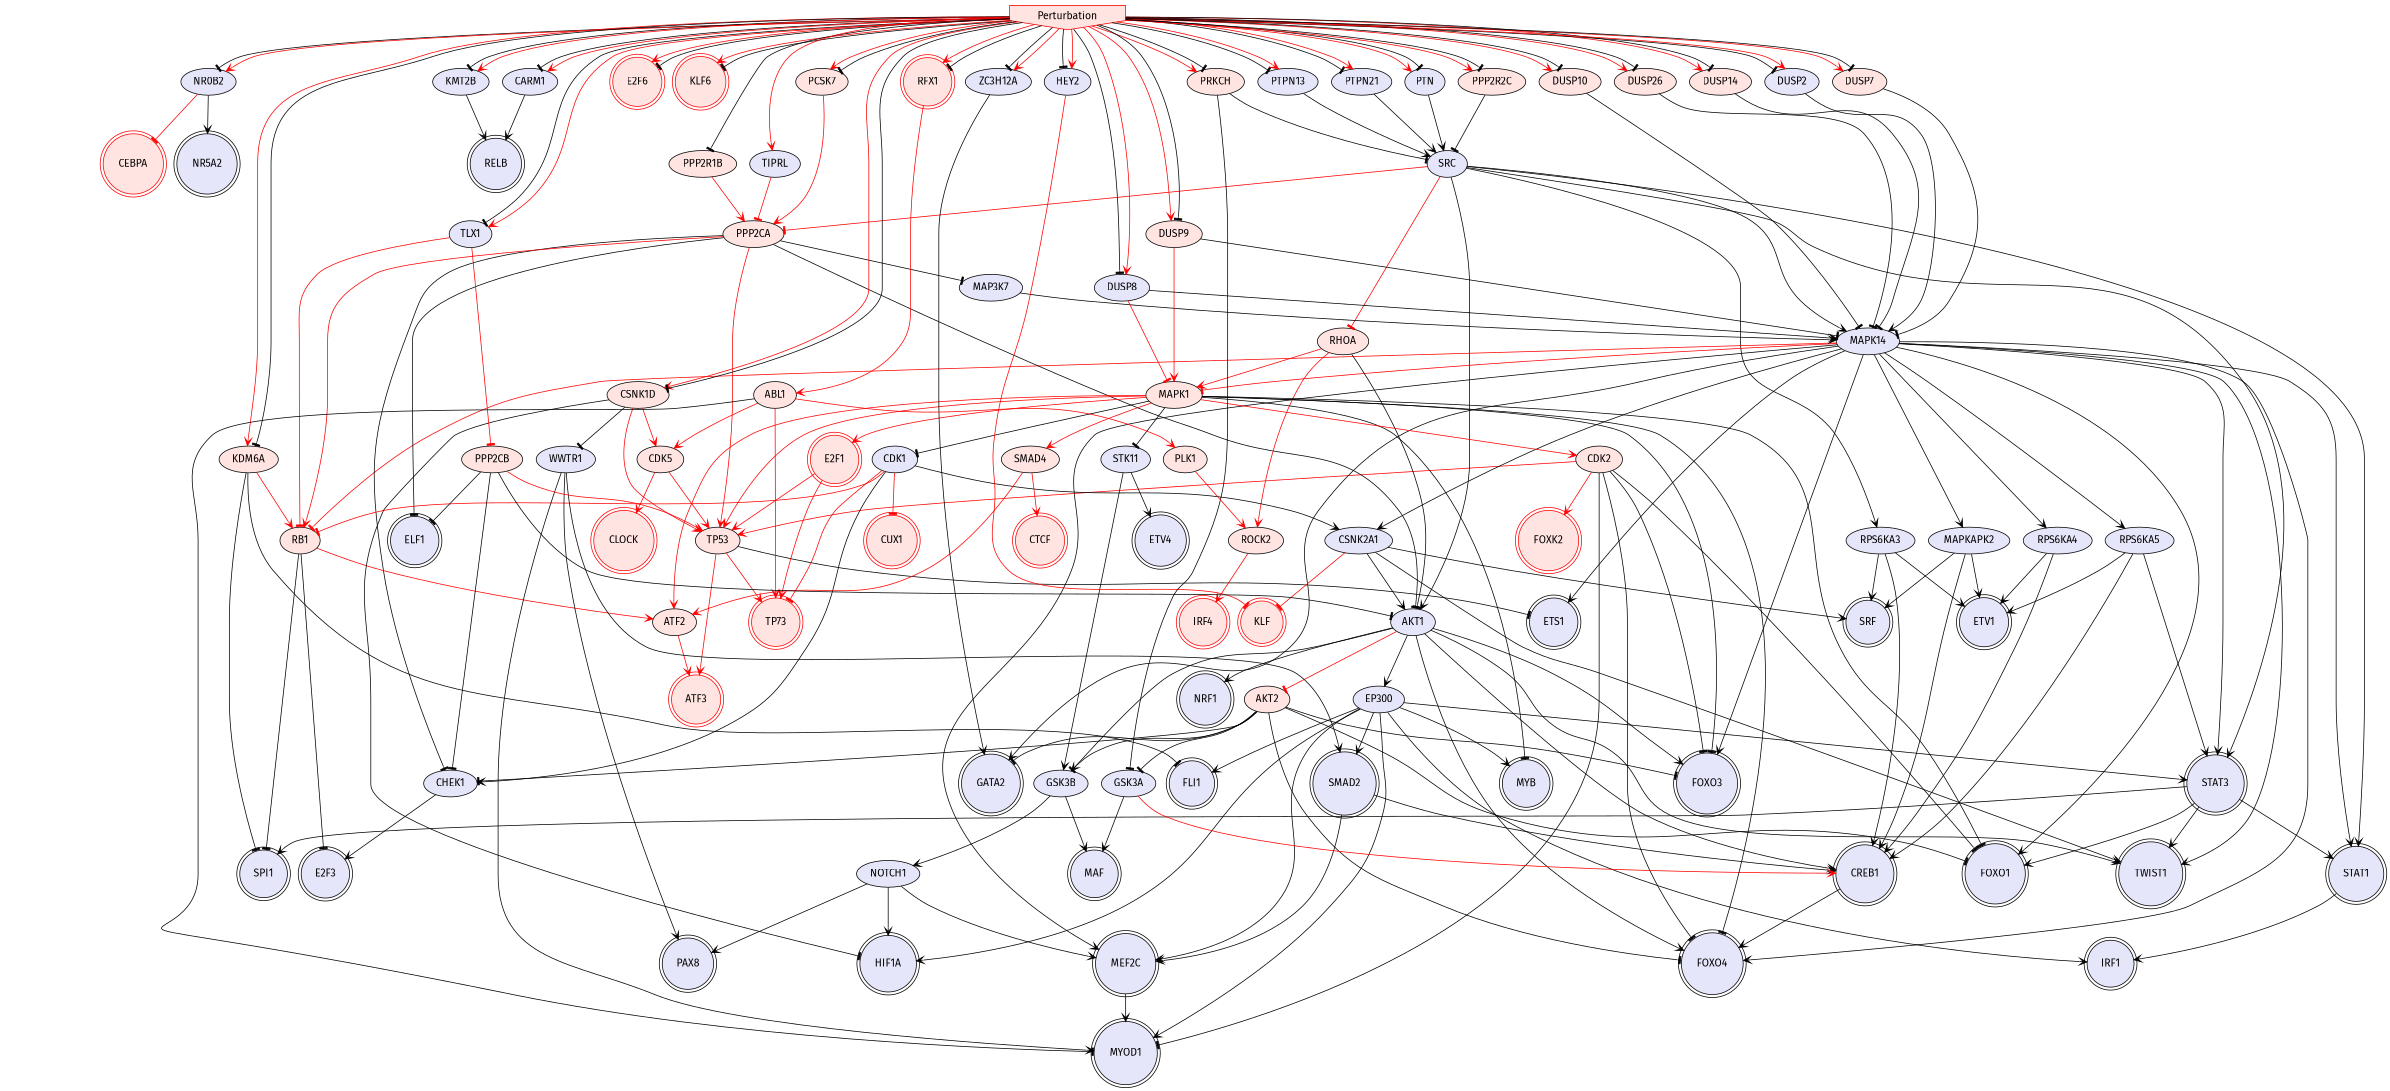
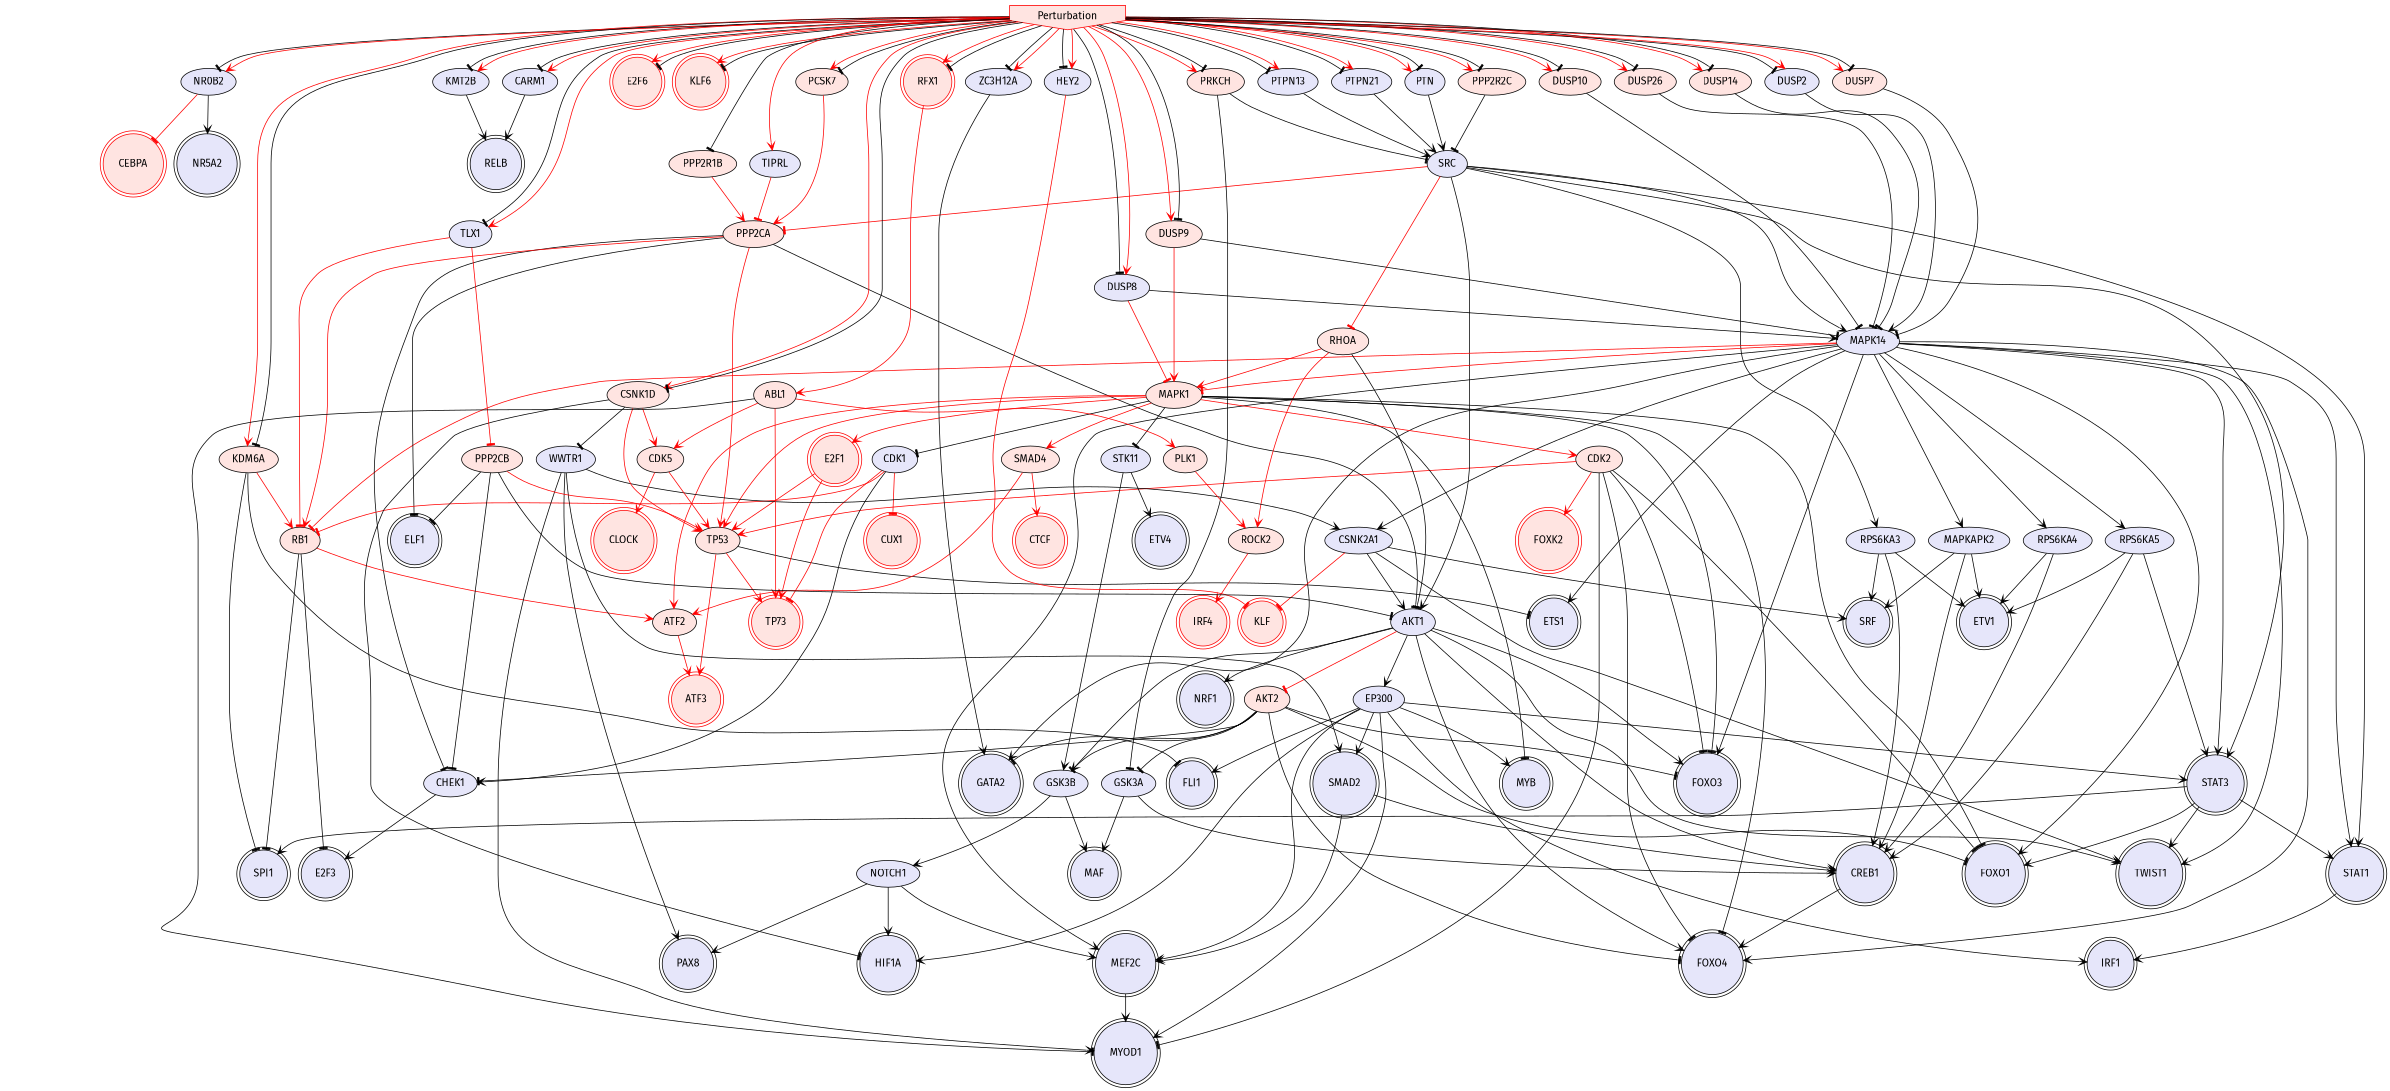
(991, 288) -> none
(1156, 493) -> (960, 494)
(1478, 863) -> (1478, 863)
